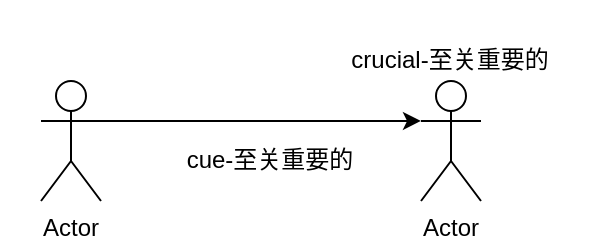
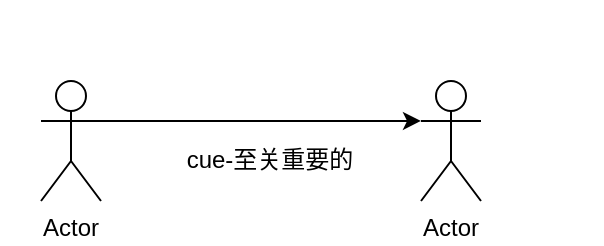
(451, 61) -> none
